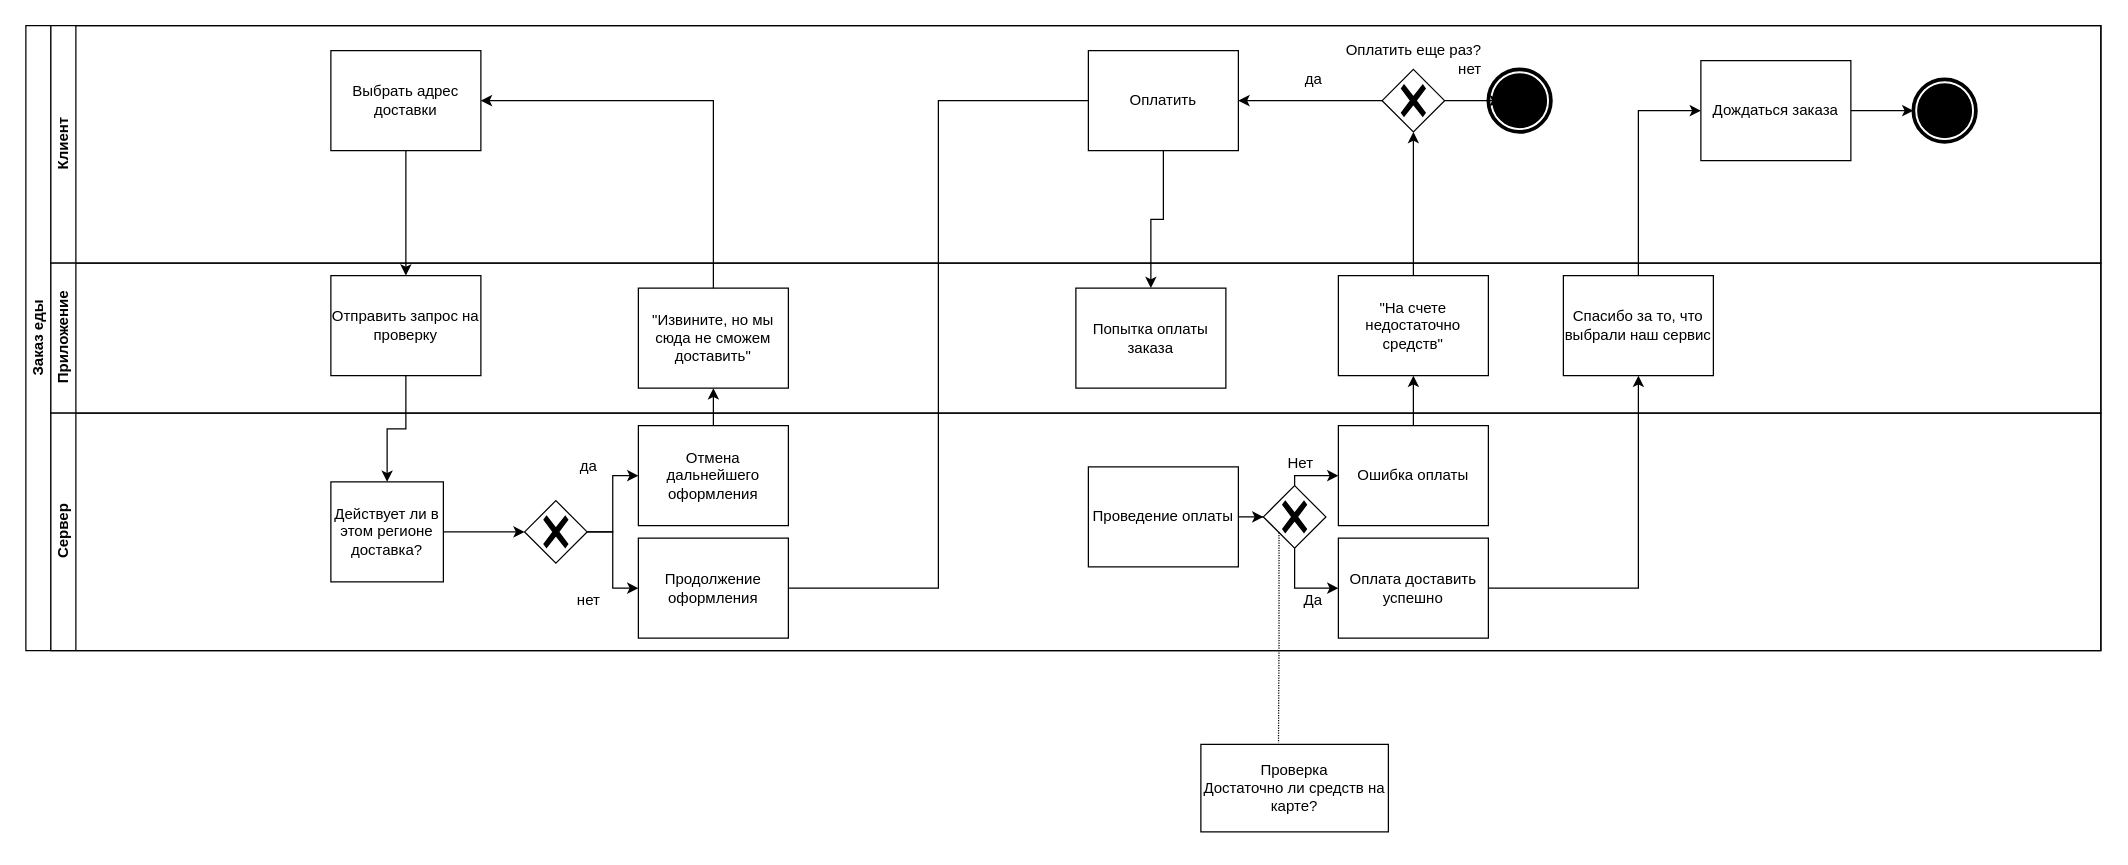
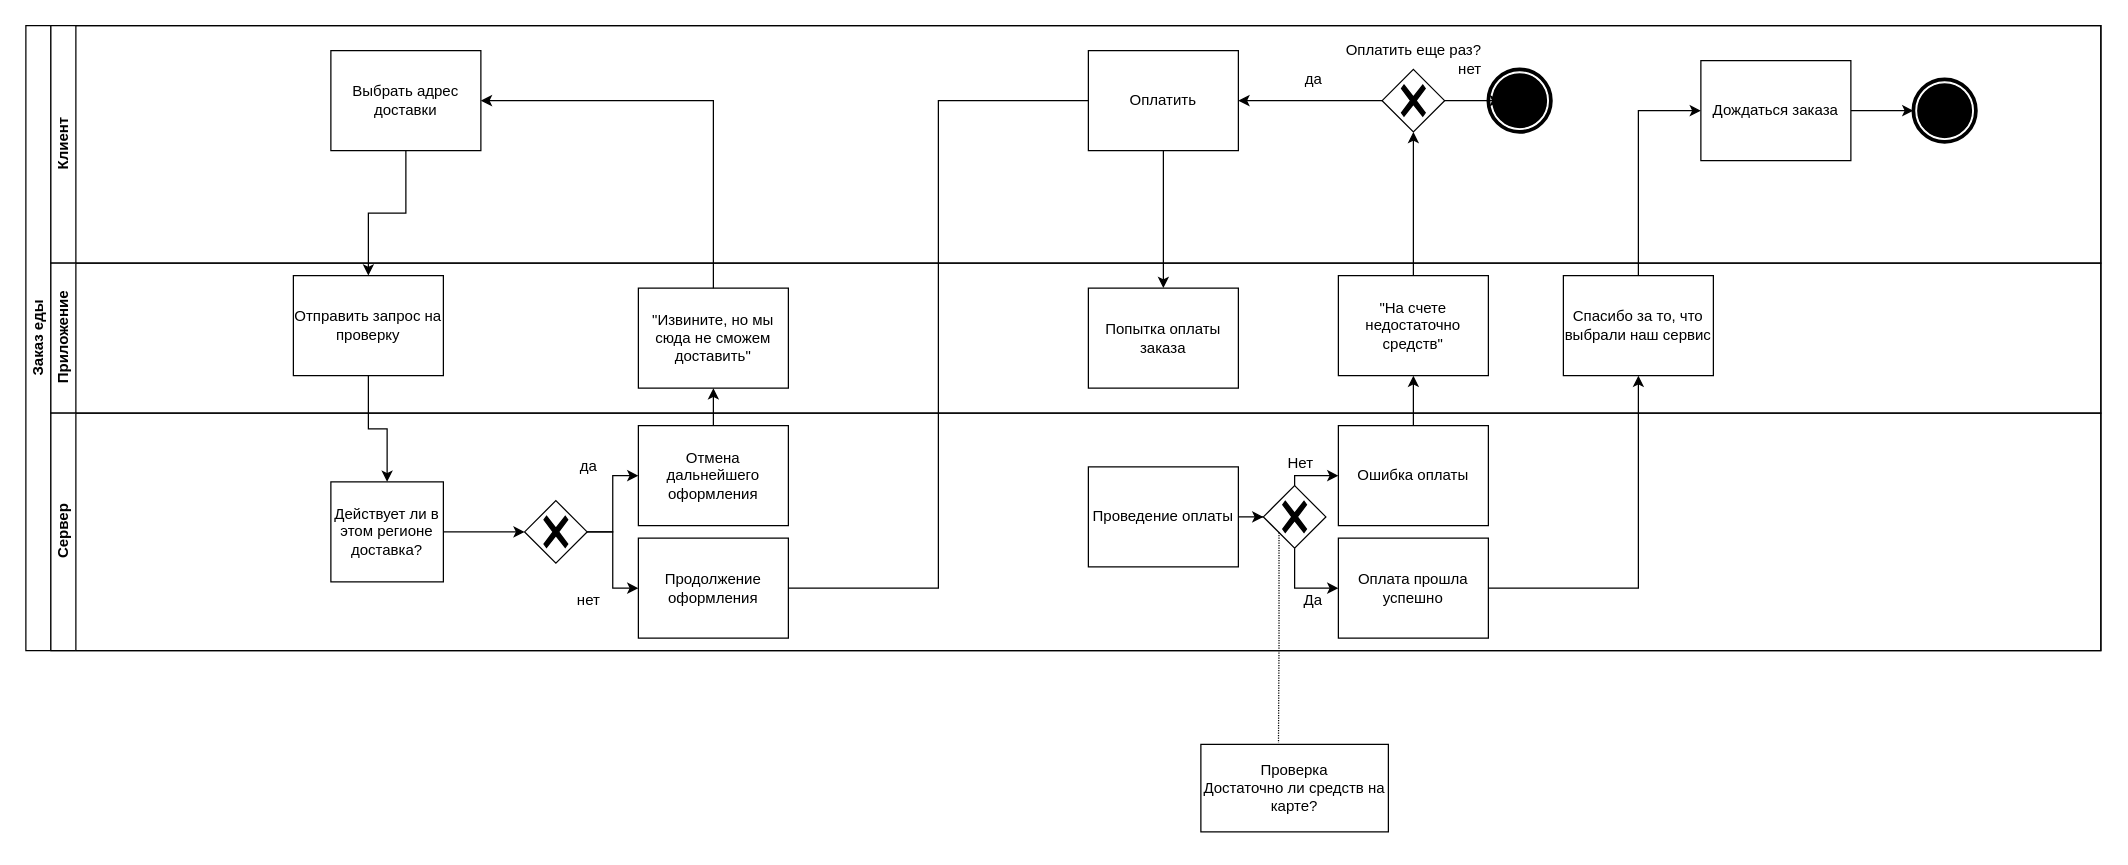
(406, 326) -> (368, 326)
(1151, 338) -> (1163, 338)
(1413, 588) -> (1413, 588)
